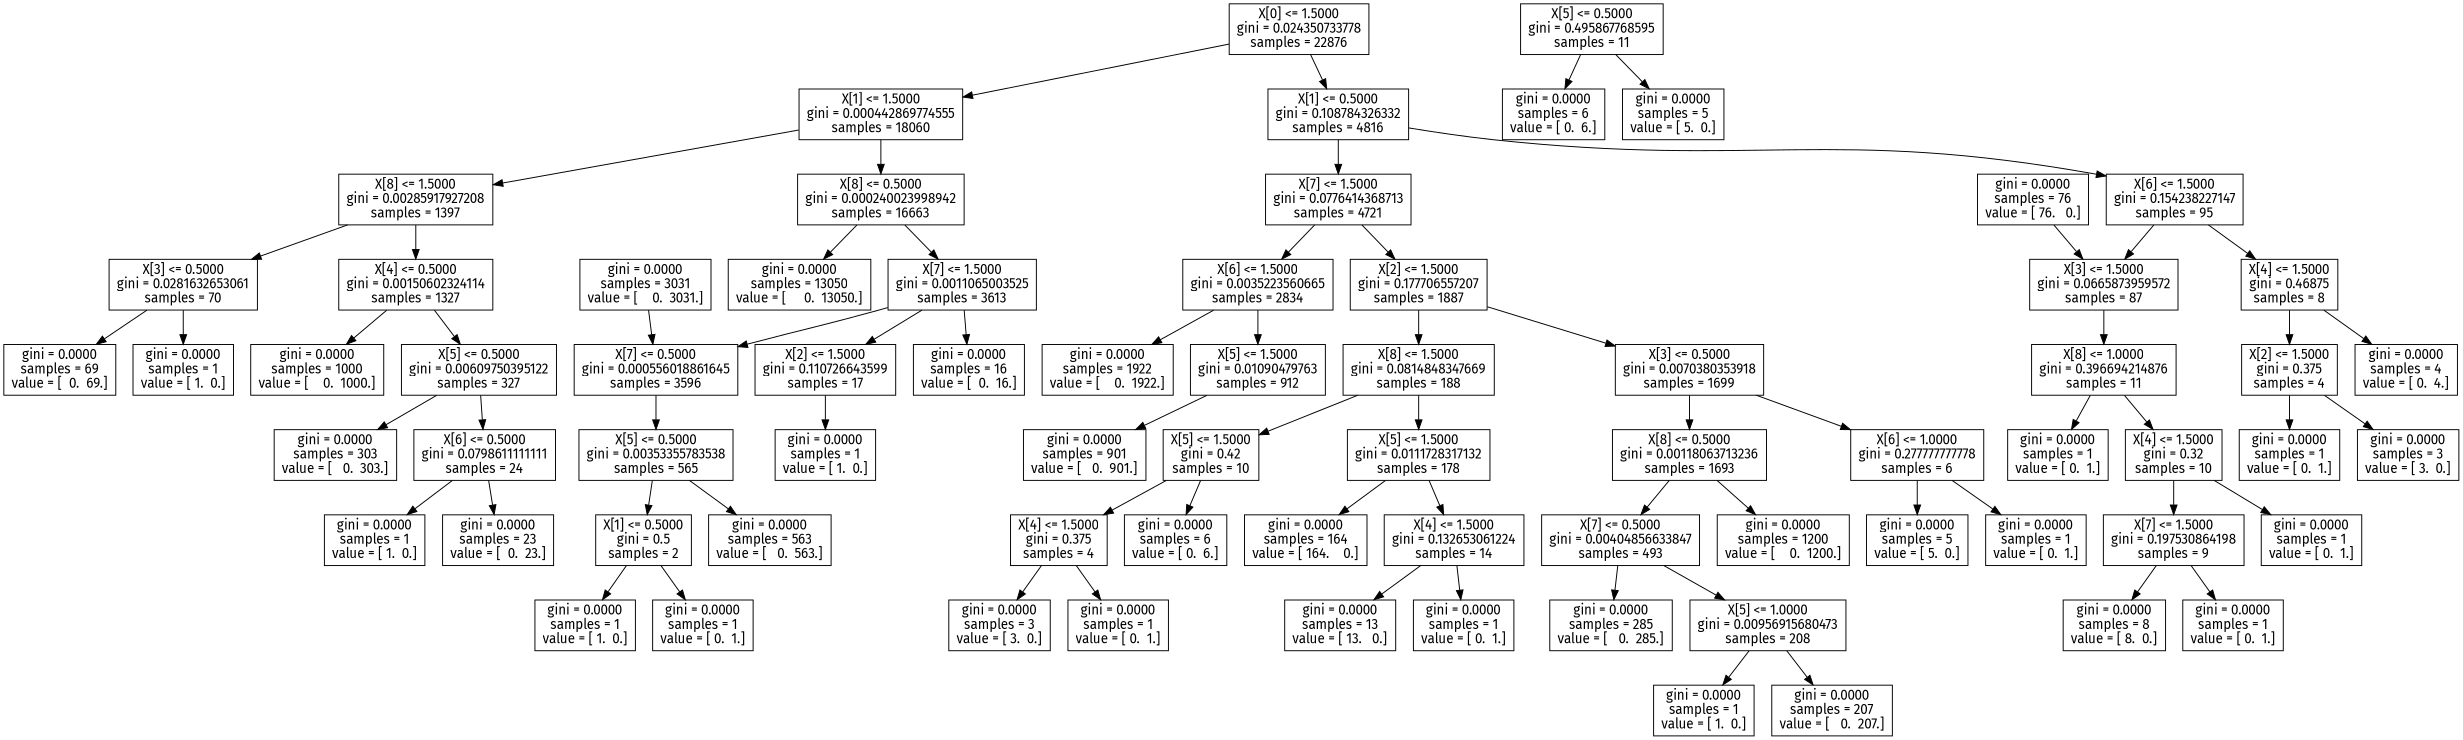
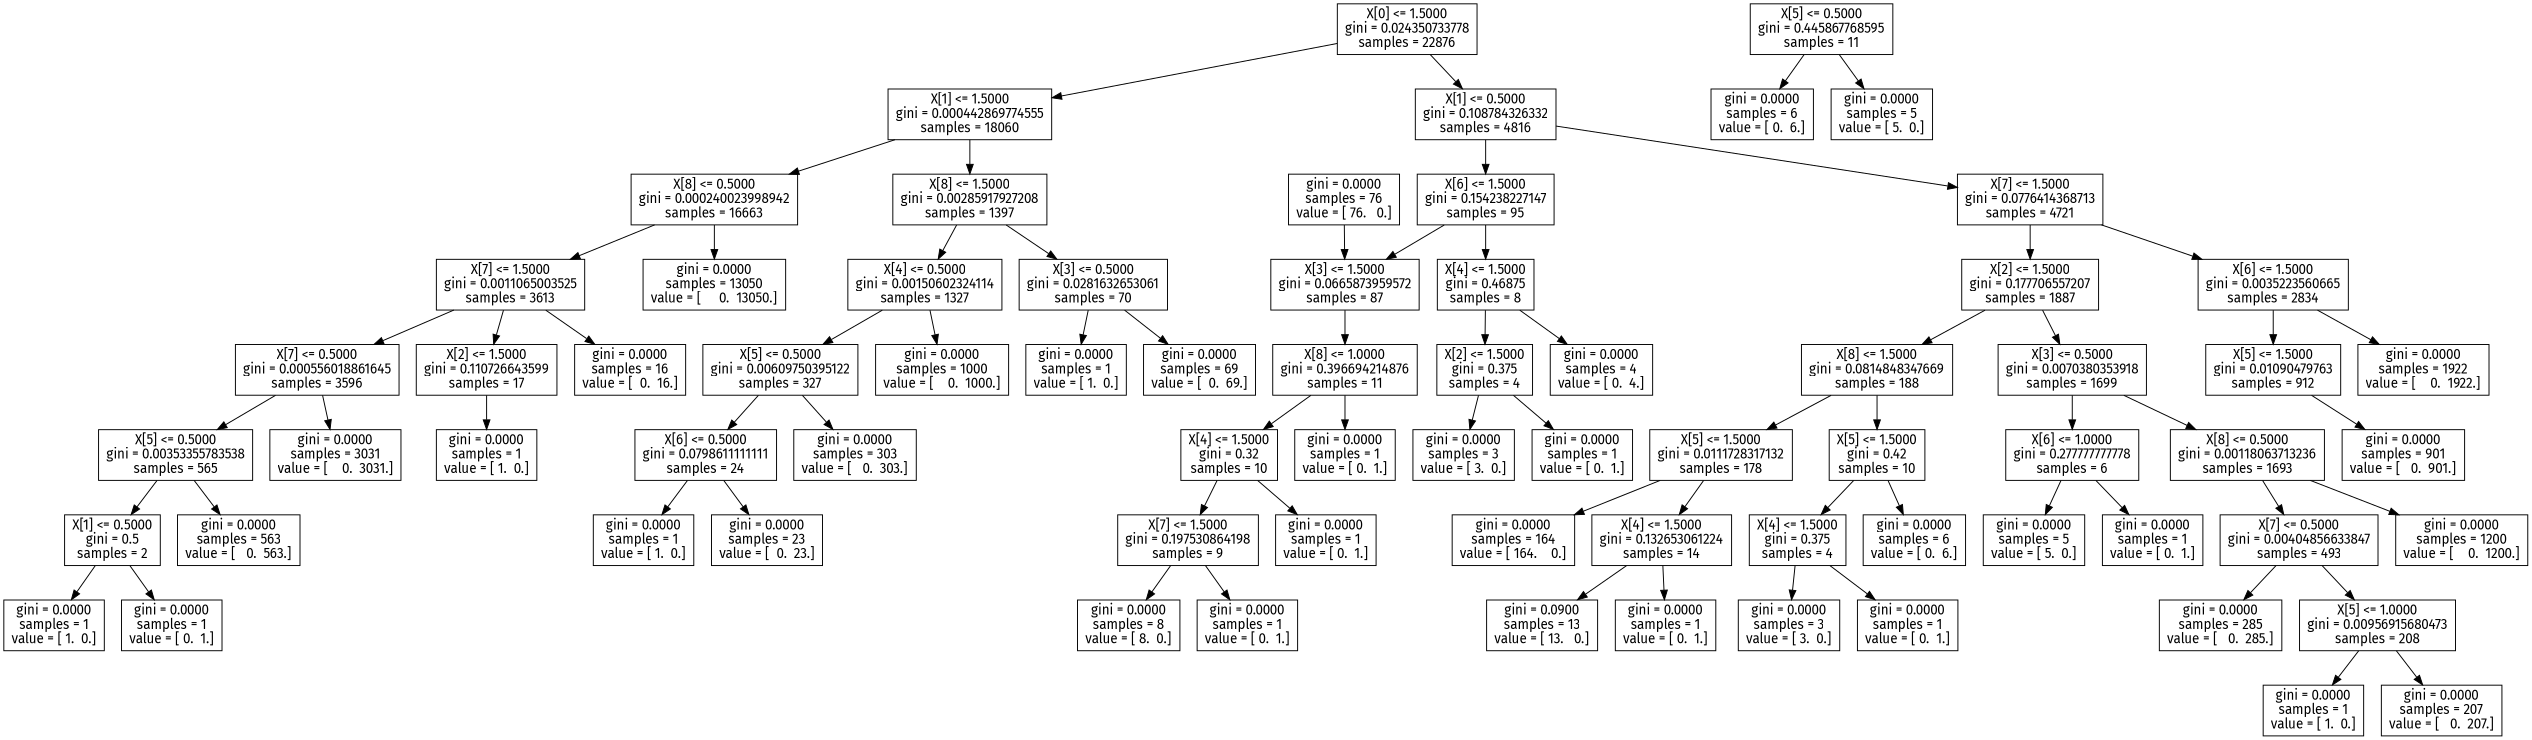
(1592, 29) -> (1822, 29)
(650, 322) -> (325, 408)
(1340, 625) -> (1542, 625)
